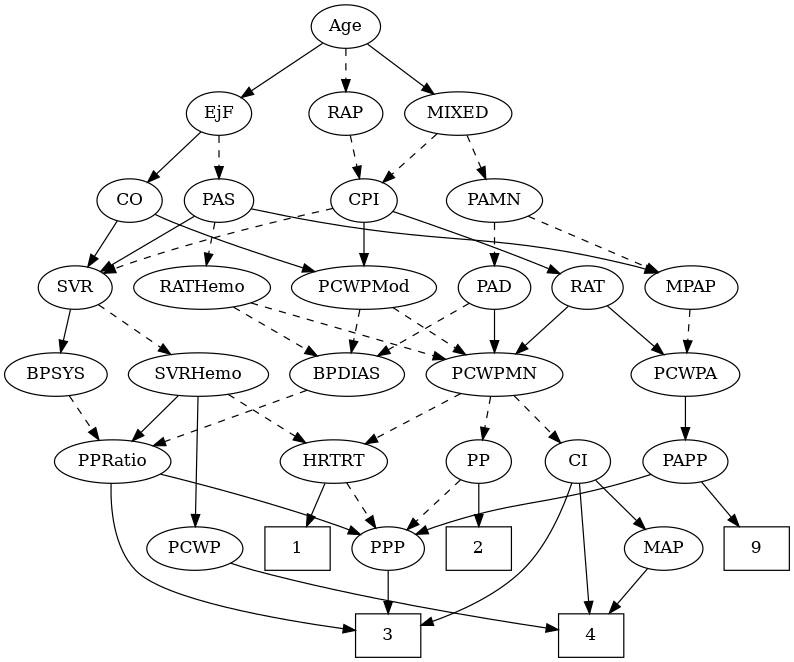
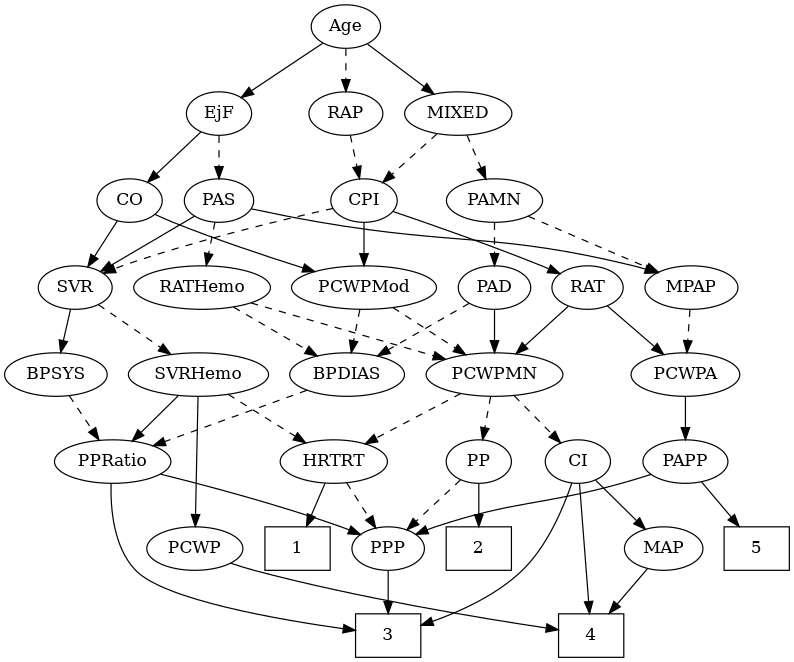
(757, 549) -> (757, 549)
